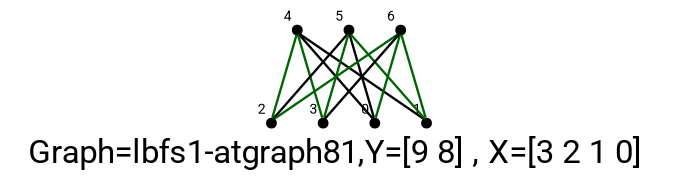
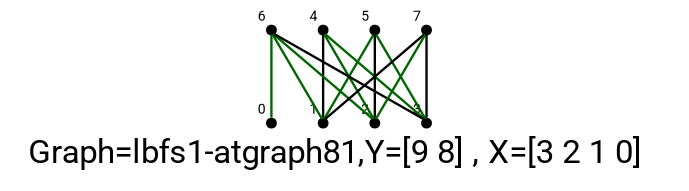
none -> (427, 30)
(362, 76) -> none
(336, 77) -> none
